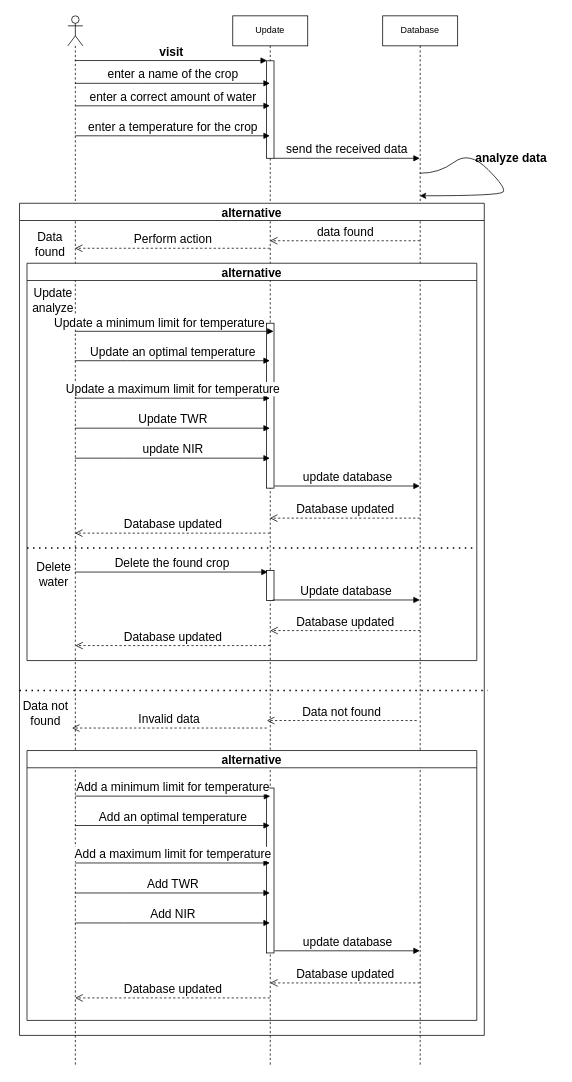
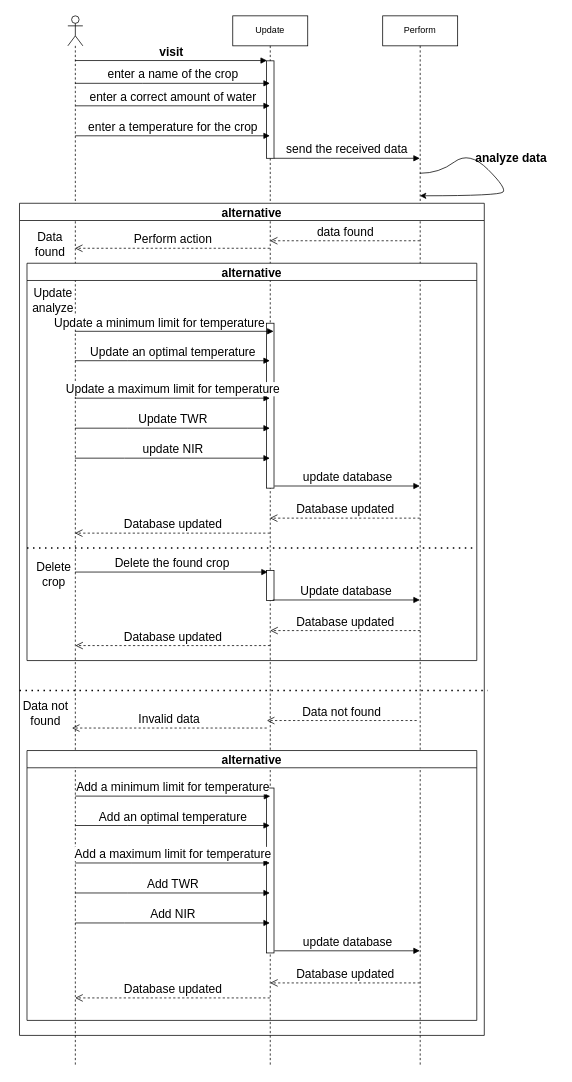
(420, 30) -> (420, 30)
(54, 574) -> (54, 574)
